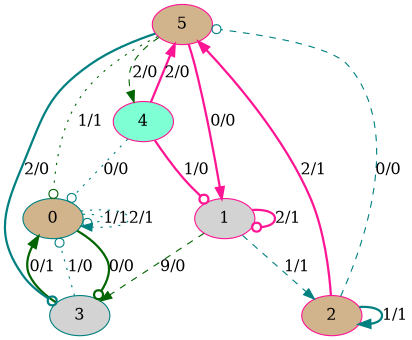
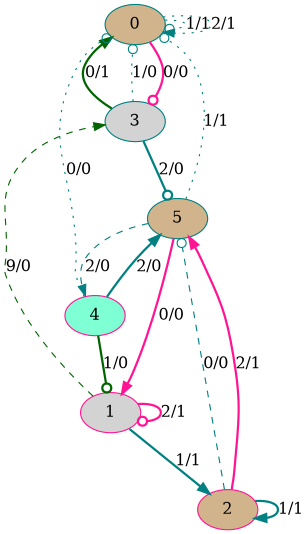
(182, 25) -> (178, 219)
(135, 60) -> (101, 242)
(161, 79) -> (128, 269)
(81, 96) -> (204, 115)
(31, 145) -> (155, 166)
(176, 170) -> (102, 360)
(105, 256) -> (163, 68)
(274, 263) -> (165, 458)
